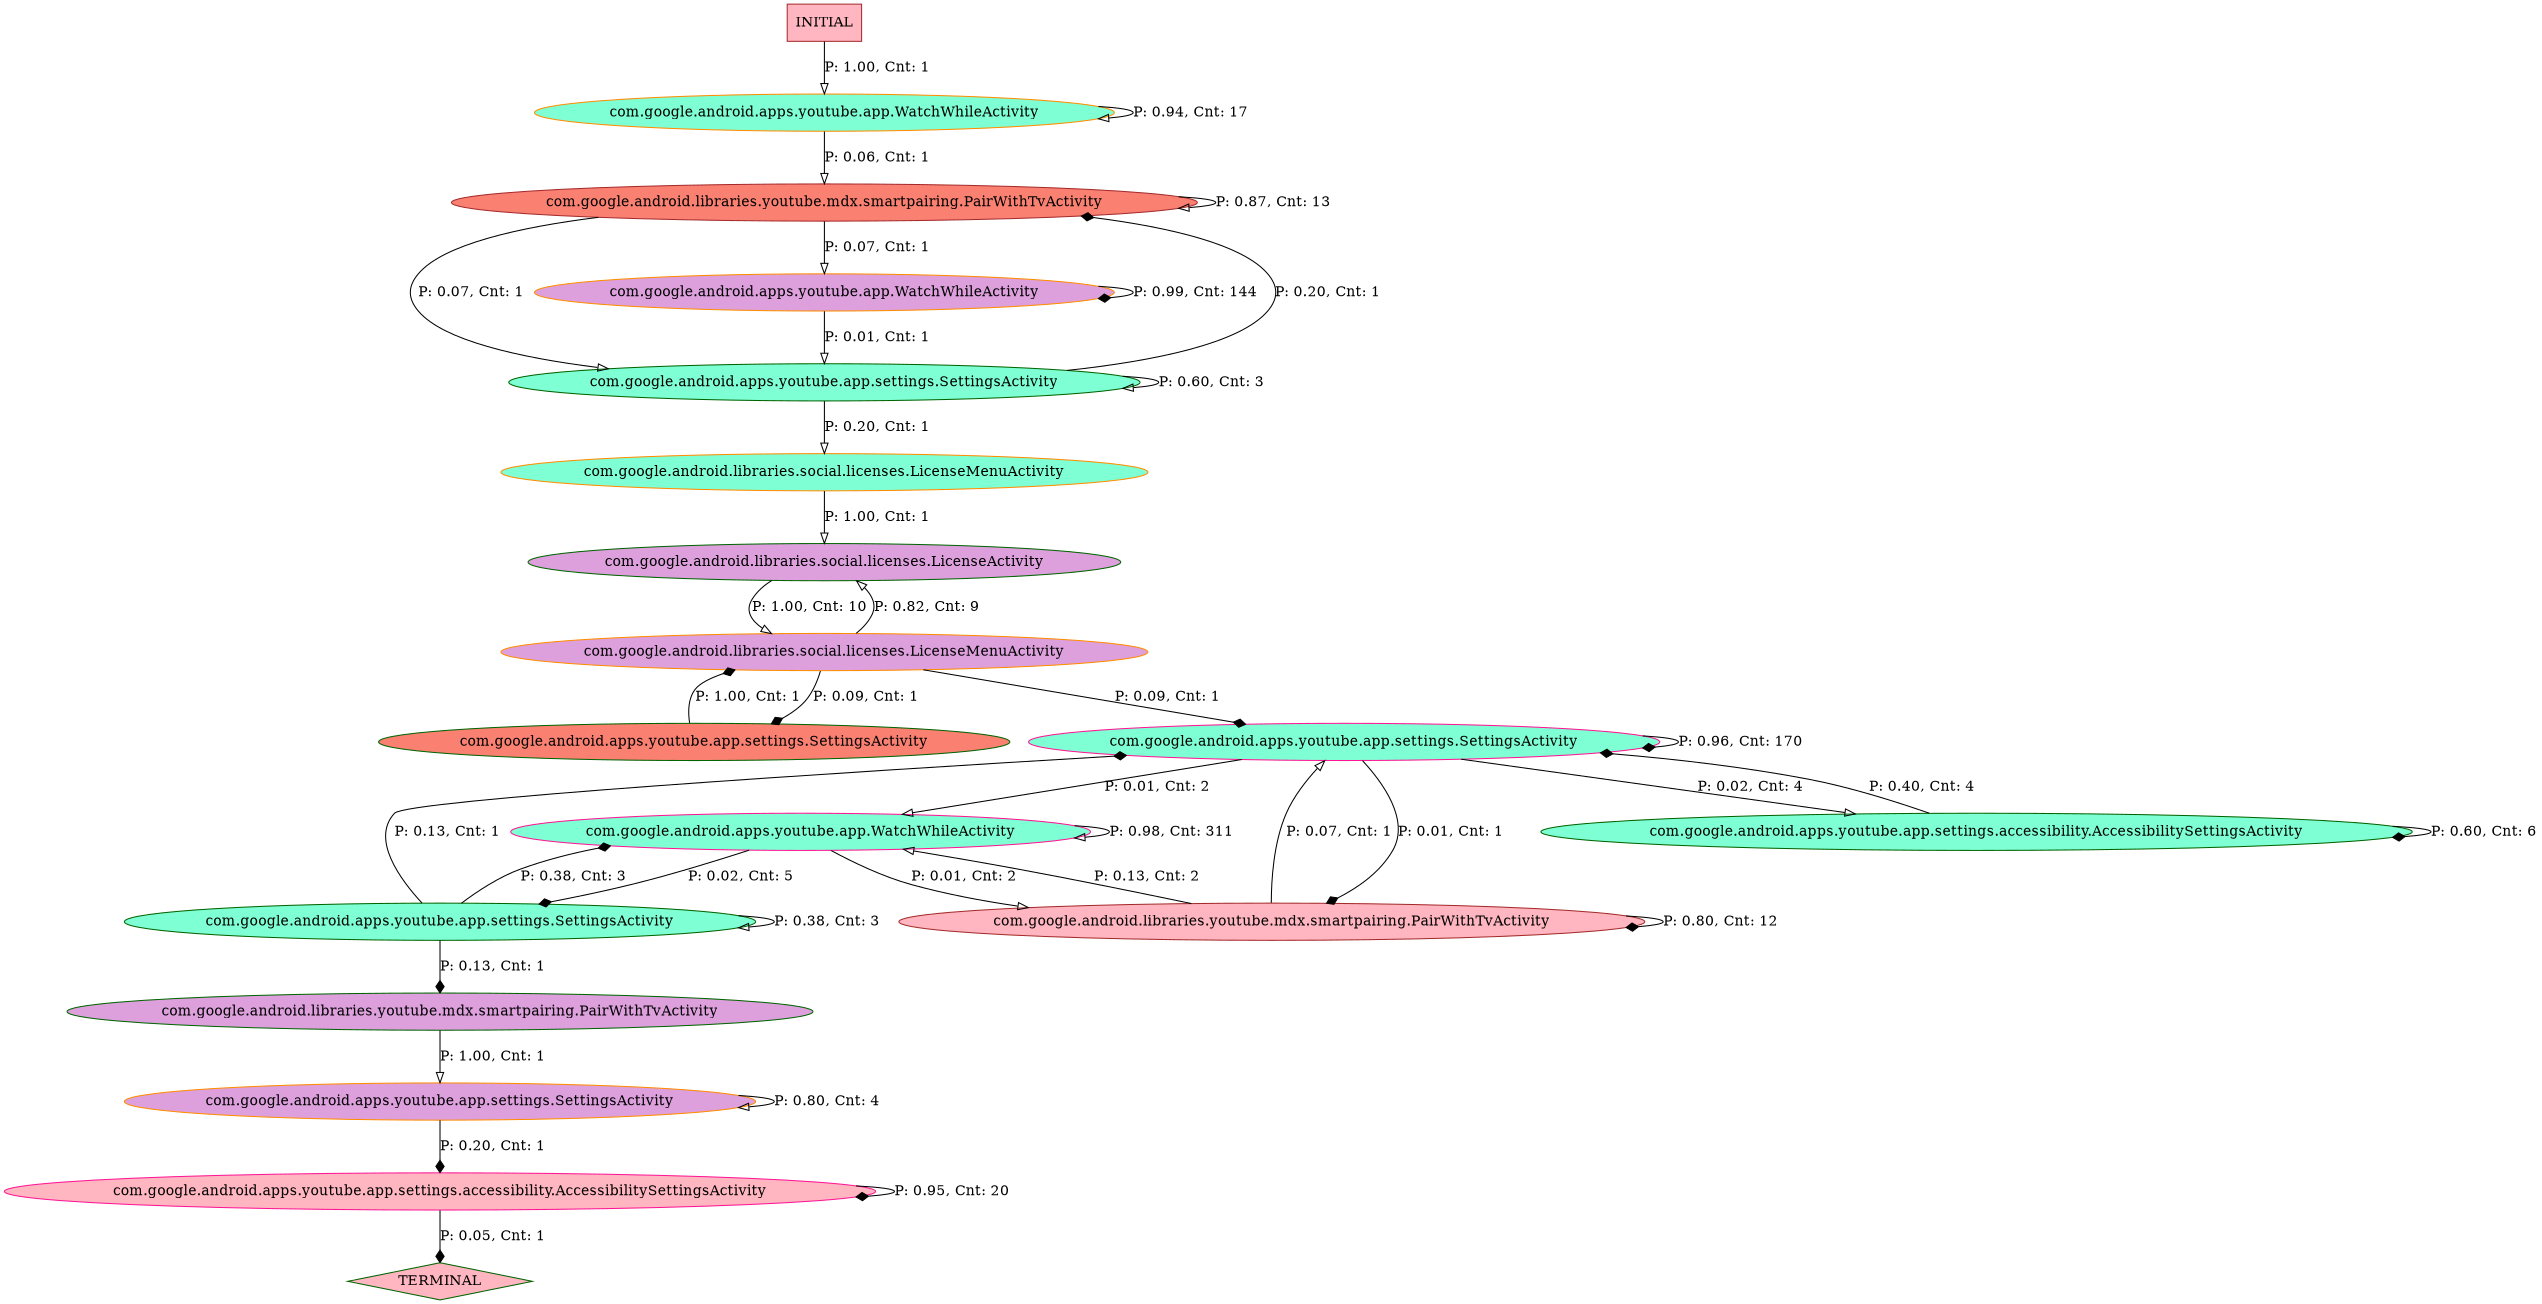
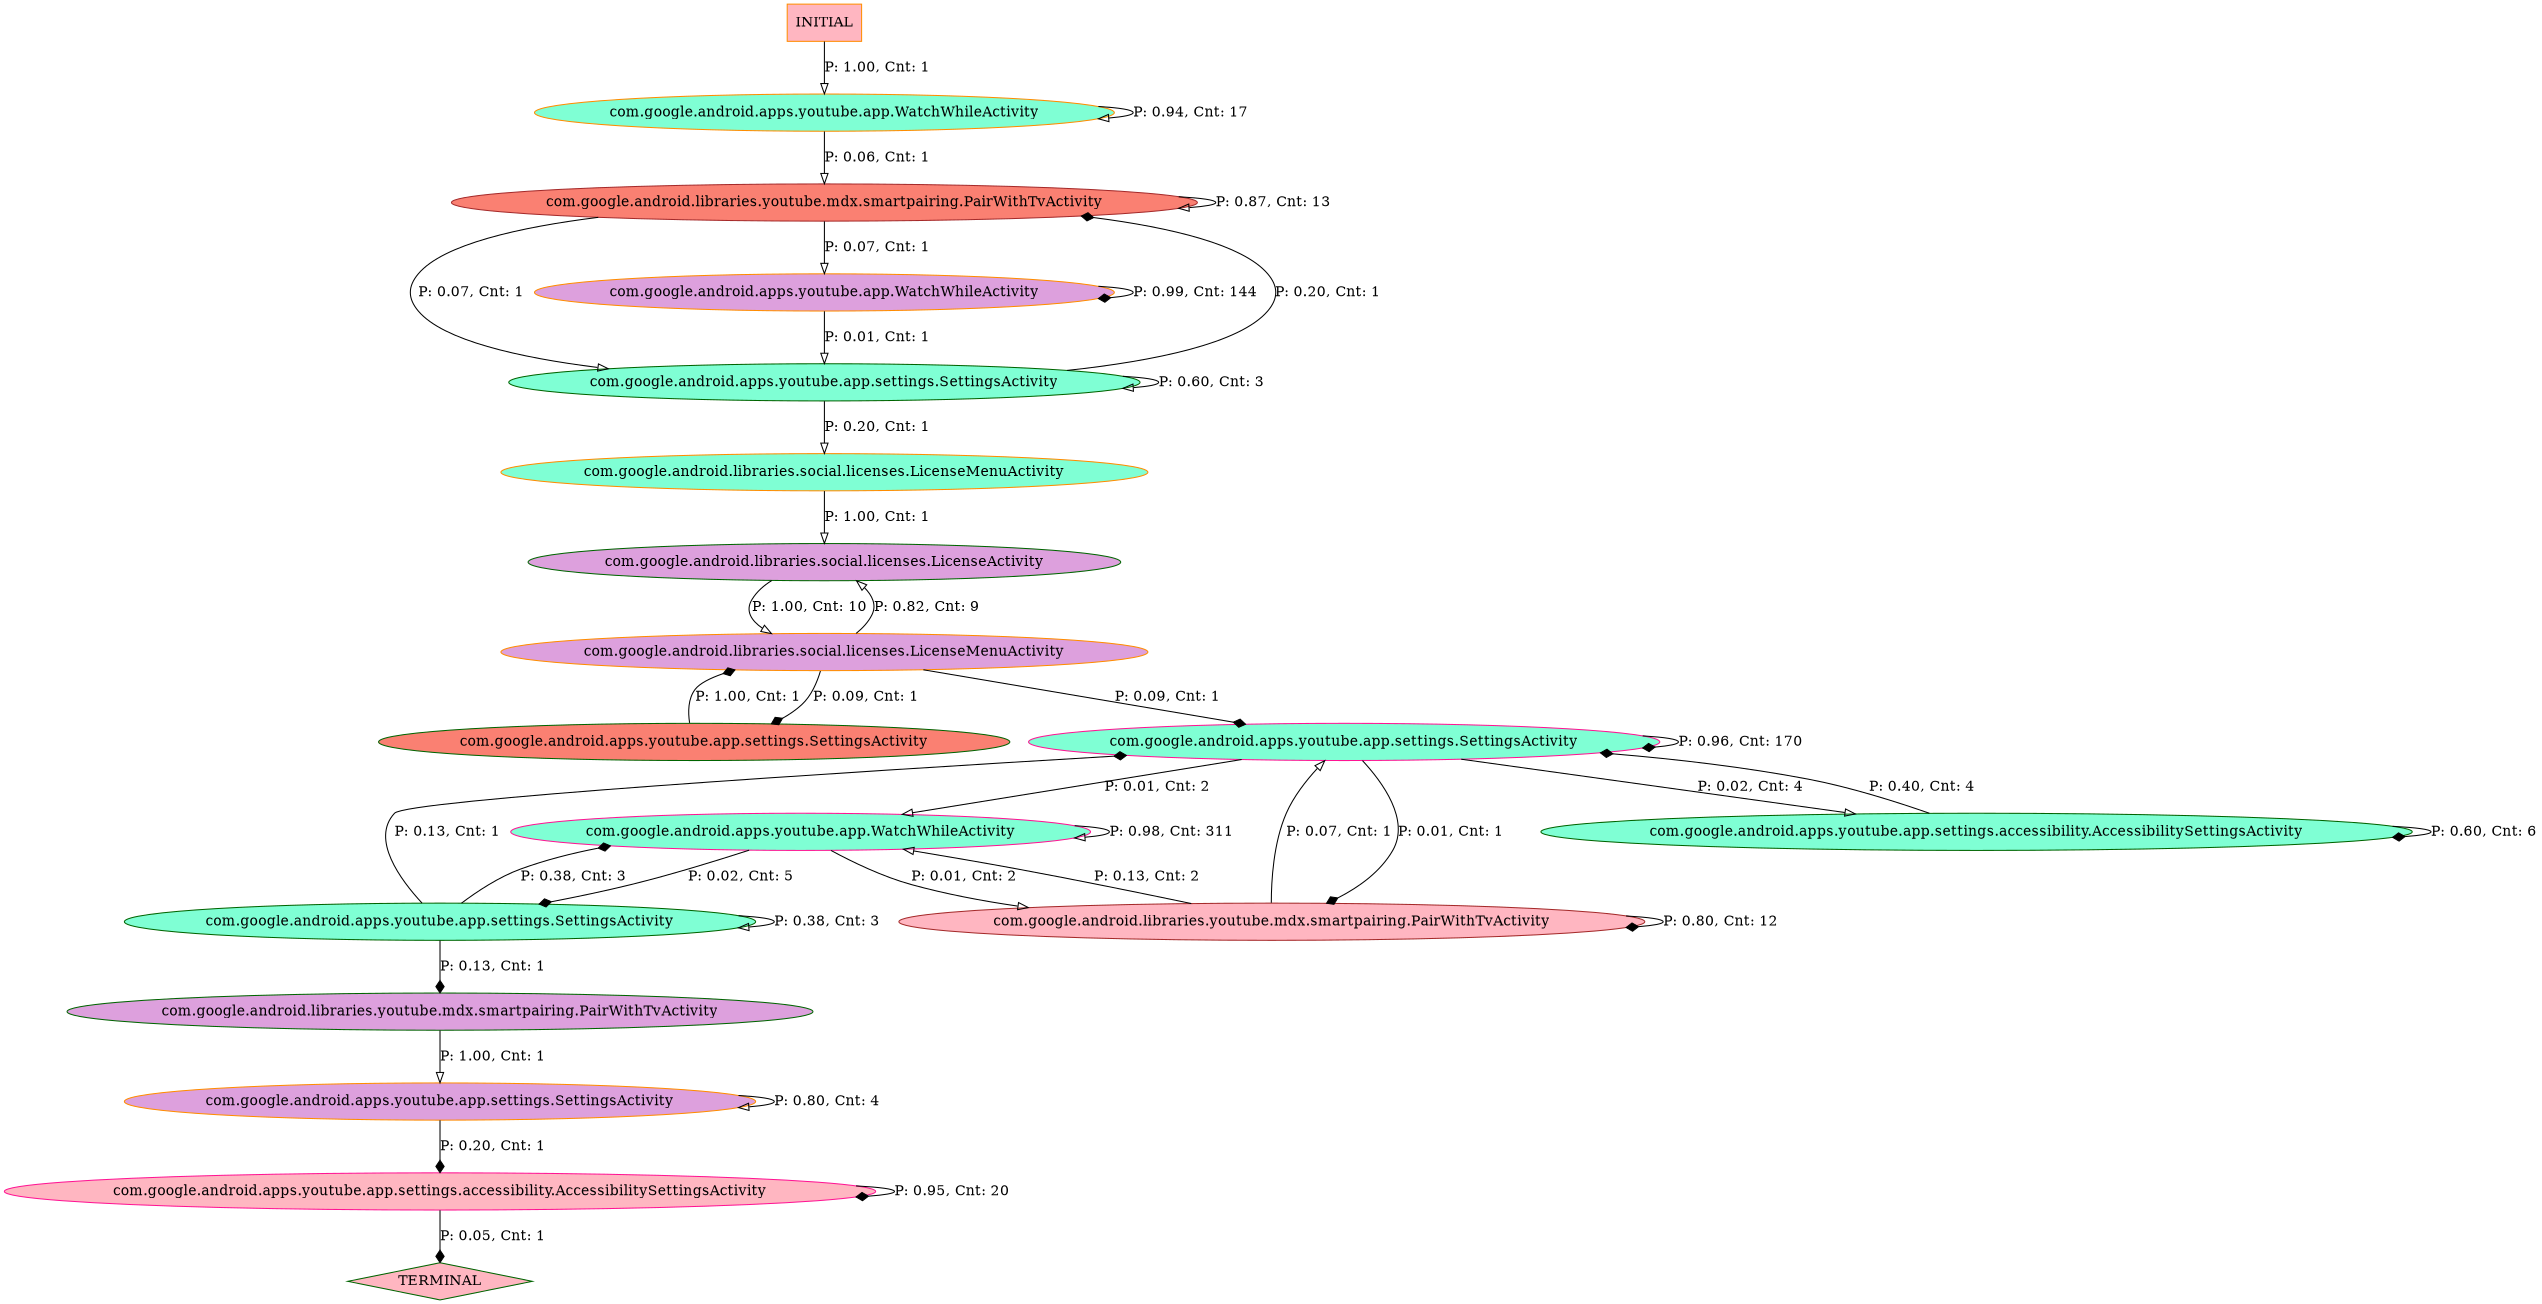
(824, 23) -> (824, 23)
